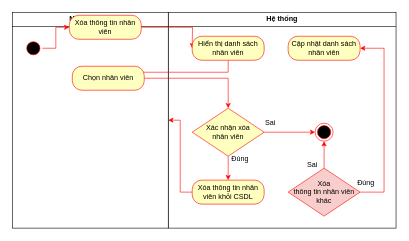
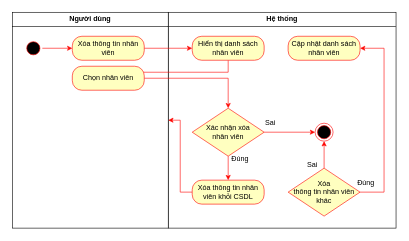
(105, 27) -> (108, 48)
(324, 192) -> (324, 192)
